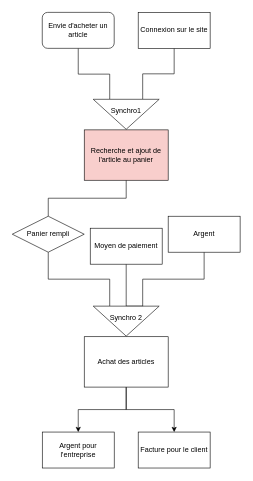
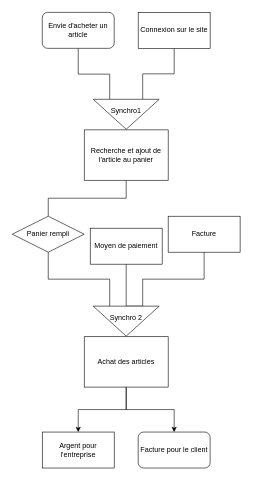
(126, 155) -> (126, 155)
(204, 234) -> (204, 234)
(174, 450) -> (174, 450)
